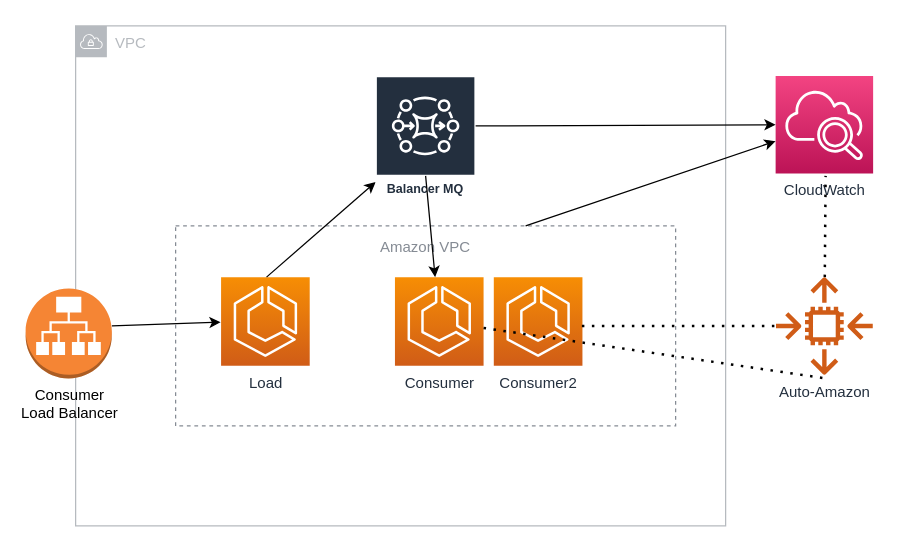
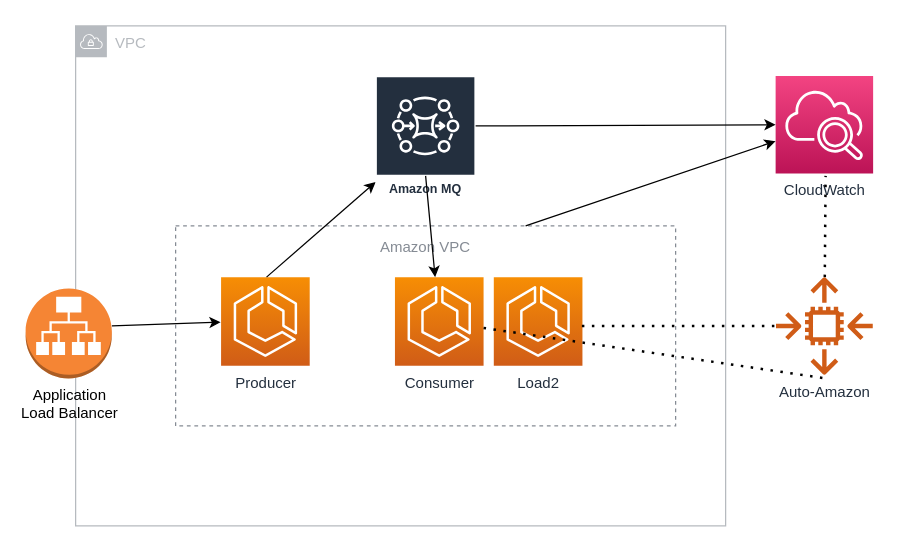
(426, 188) -> (426, 188)
(266, 383) -> (266, 383)
(539, 383) -> (539, 383)
(70, 405) -> (70, 405)
